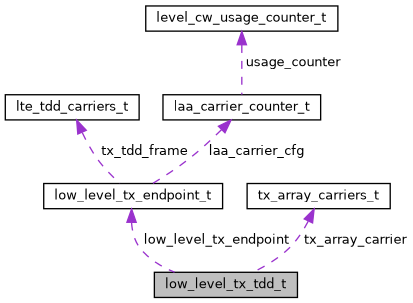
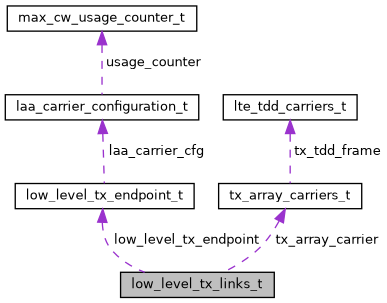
(242, 19) -> (102, 19)
(242, 107) -> (102, 107)
(98, 160) -> (290, 159)
(226, 285) -> (197, 285)
